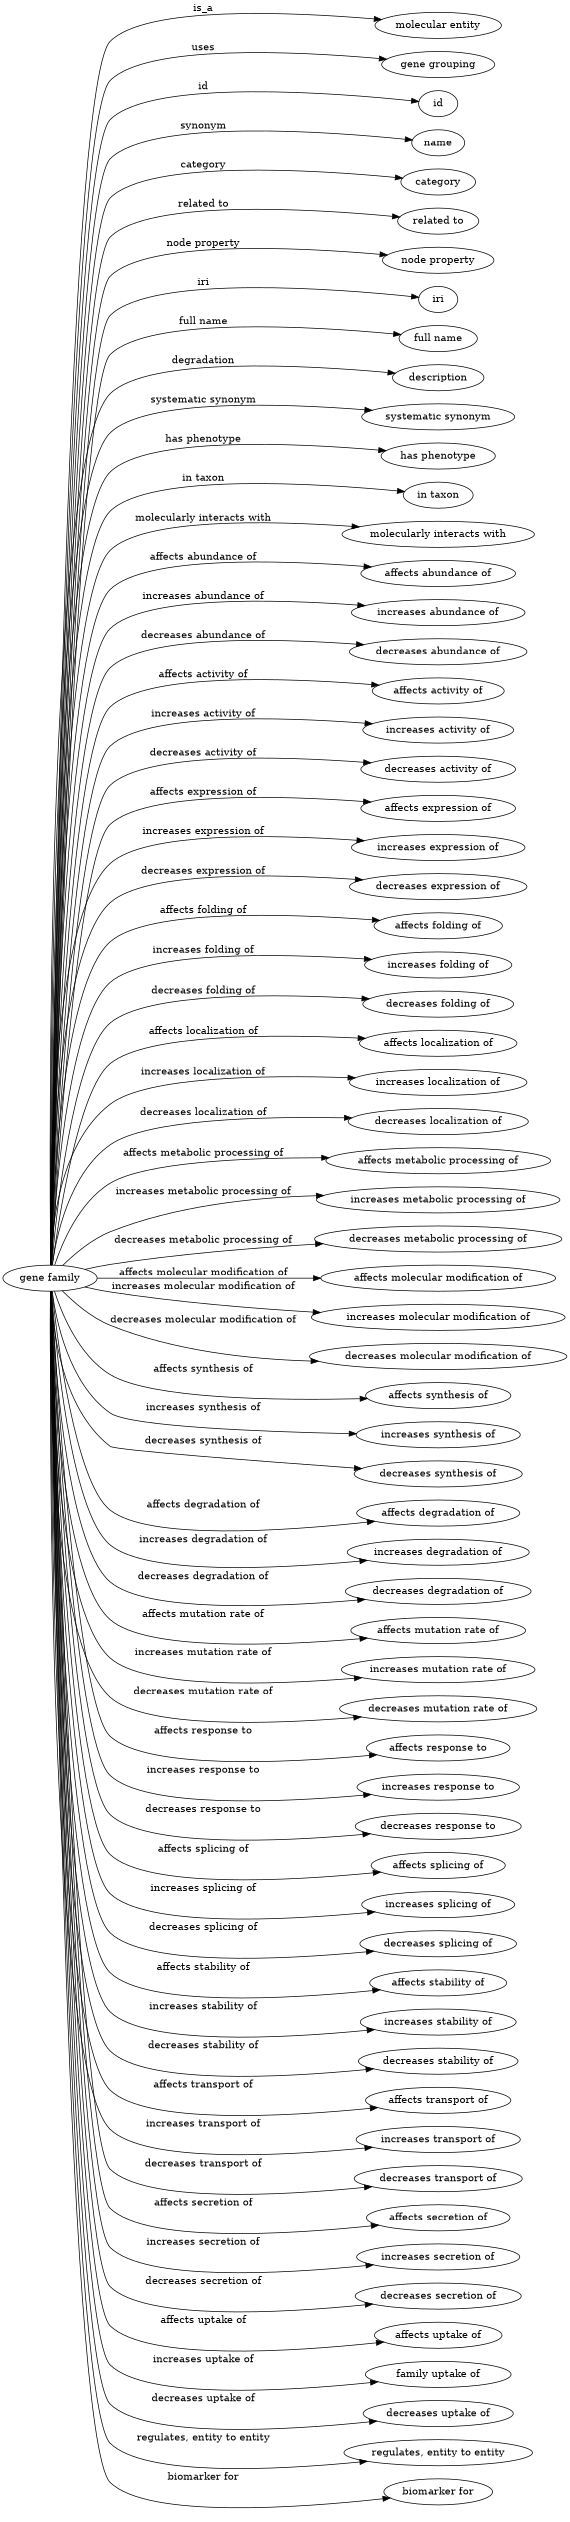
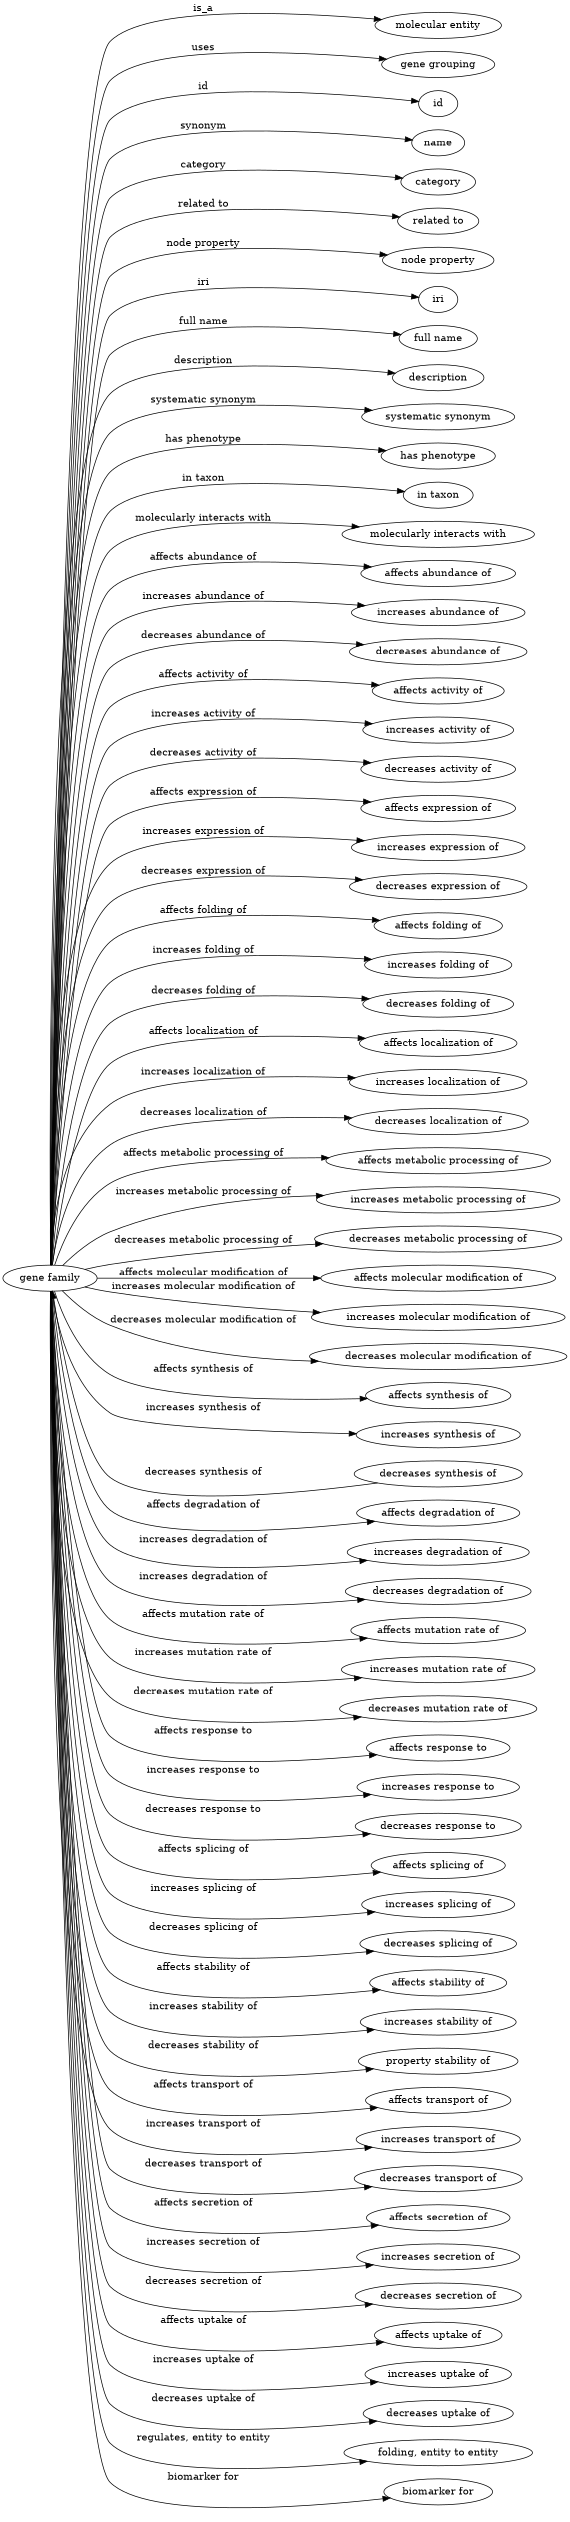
(203, 361) -> (203, 361)
(147, 1451) -> (148, 1491)
(203, 1577) -> (203, 1577)
(438, 2061) -> (438, 2061)
(438, 2374) -> (438, 2374)
(438, 2453) -> (438, 2453)
